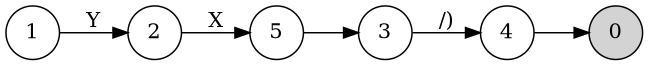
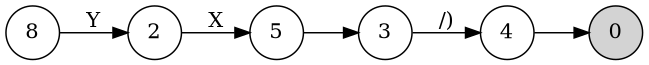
(33, 33) -> (33, 33)
